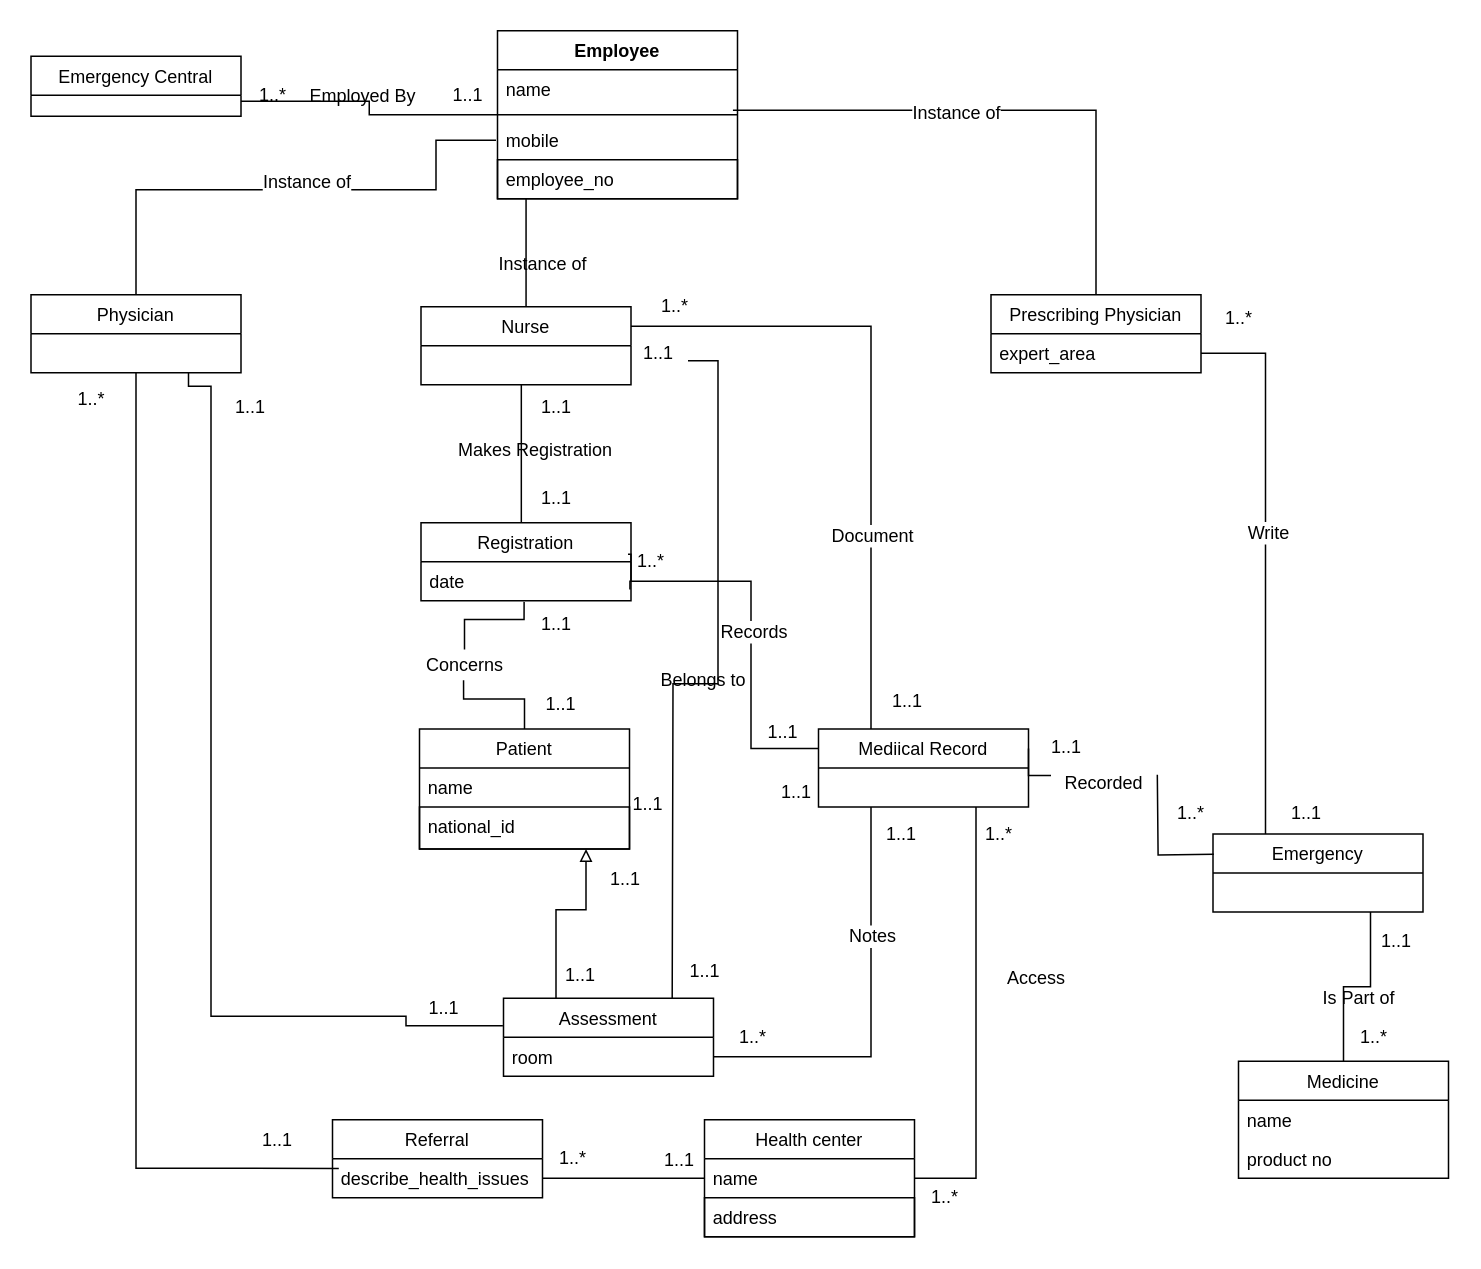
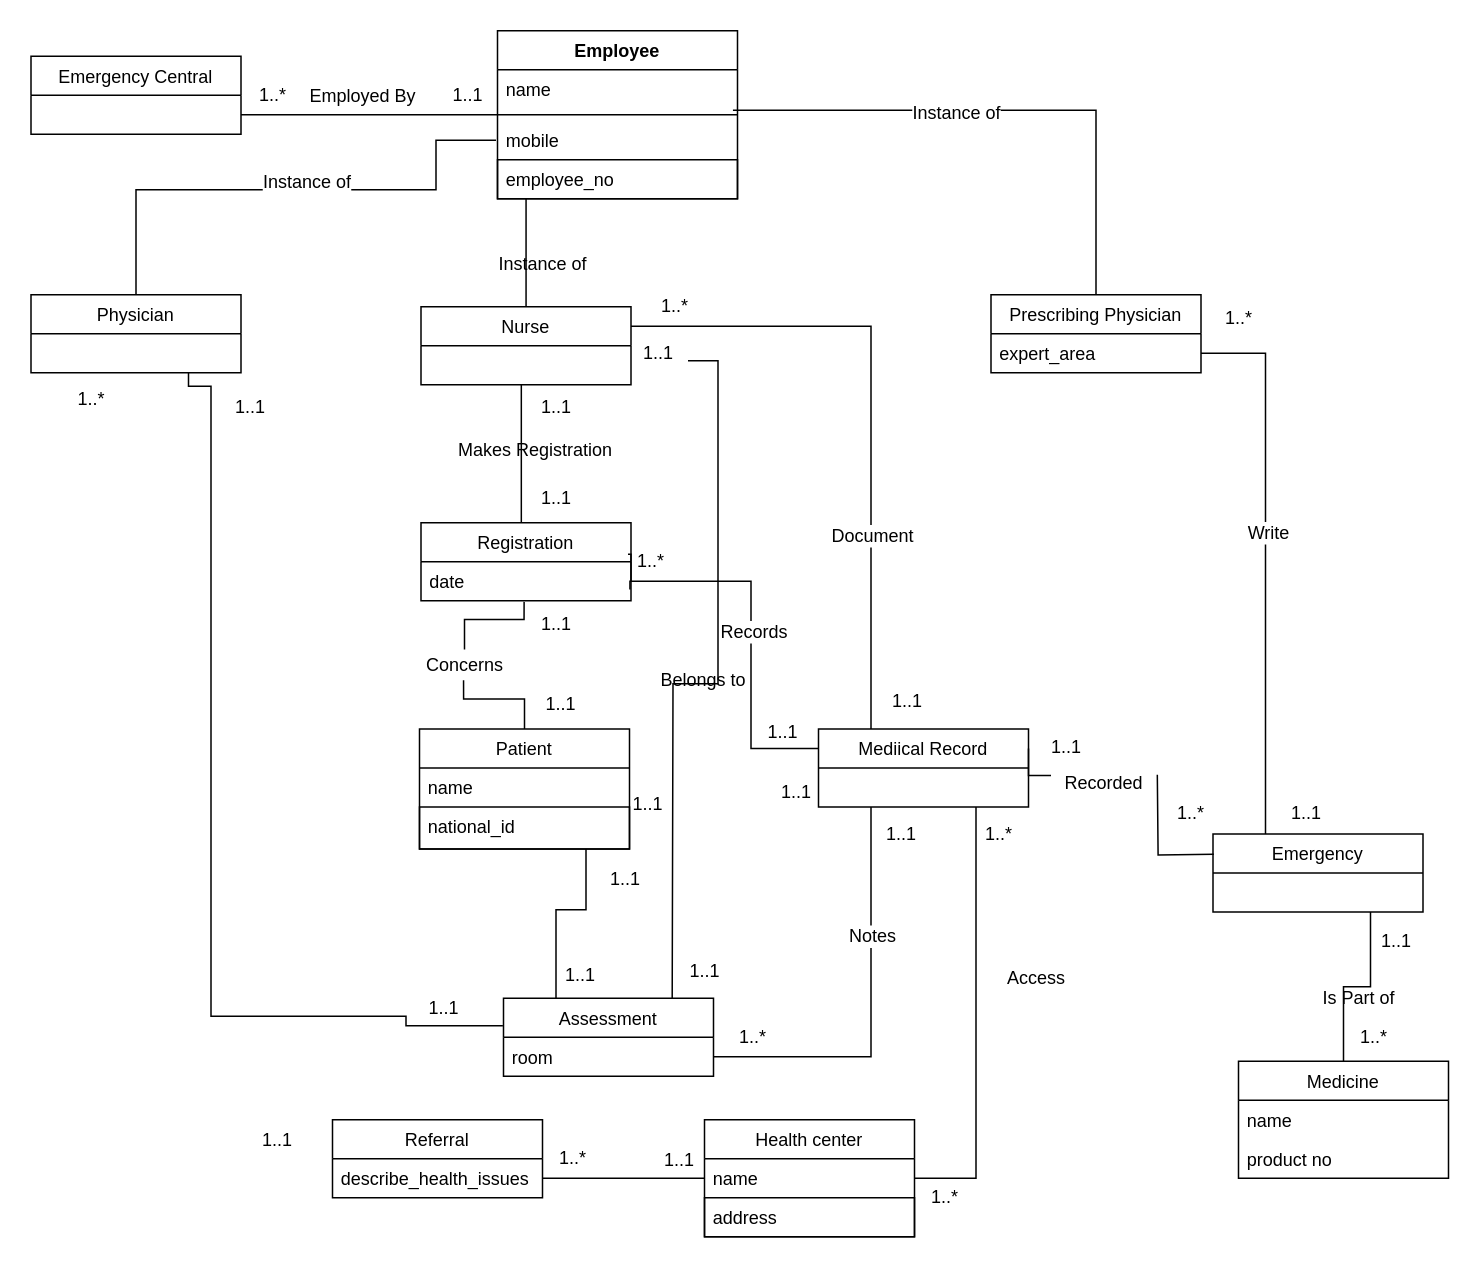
(136, 86) -> (136, 95)
(586, 862) -> (586, 857)
(136, 871) -> none
